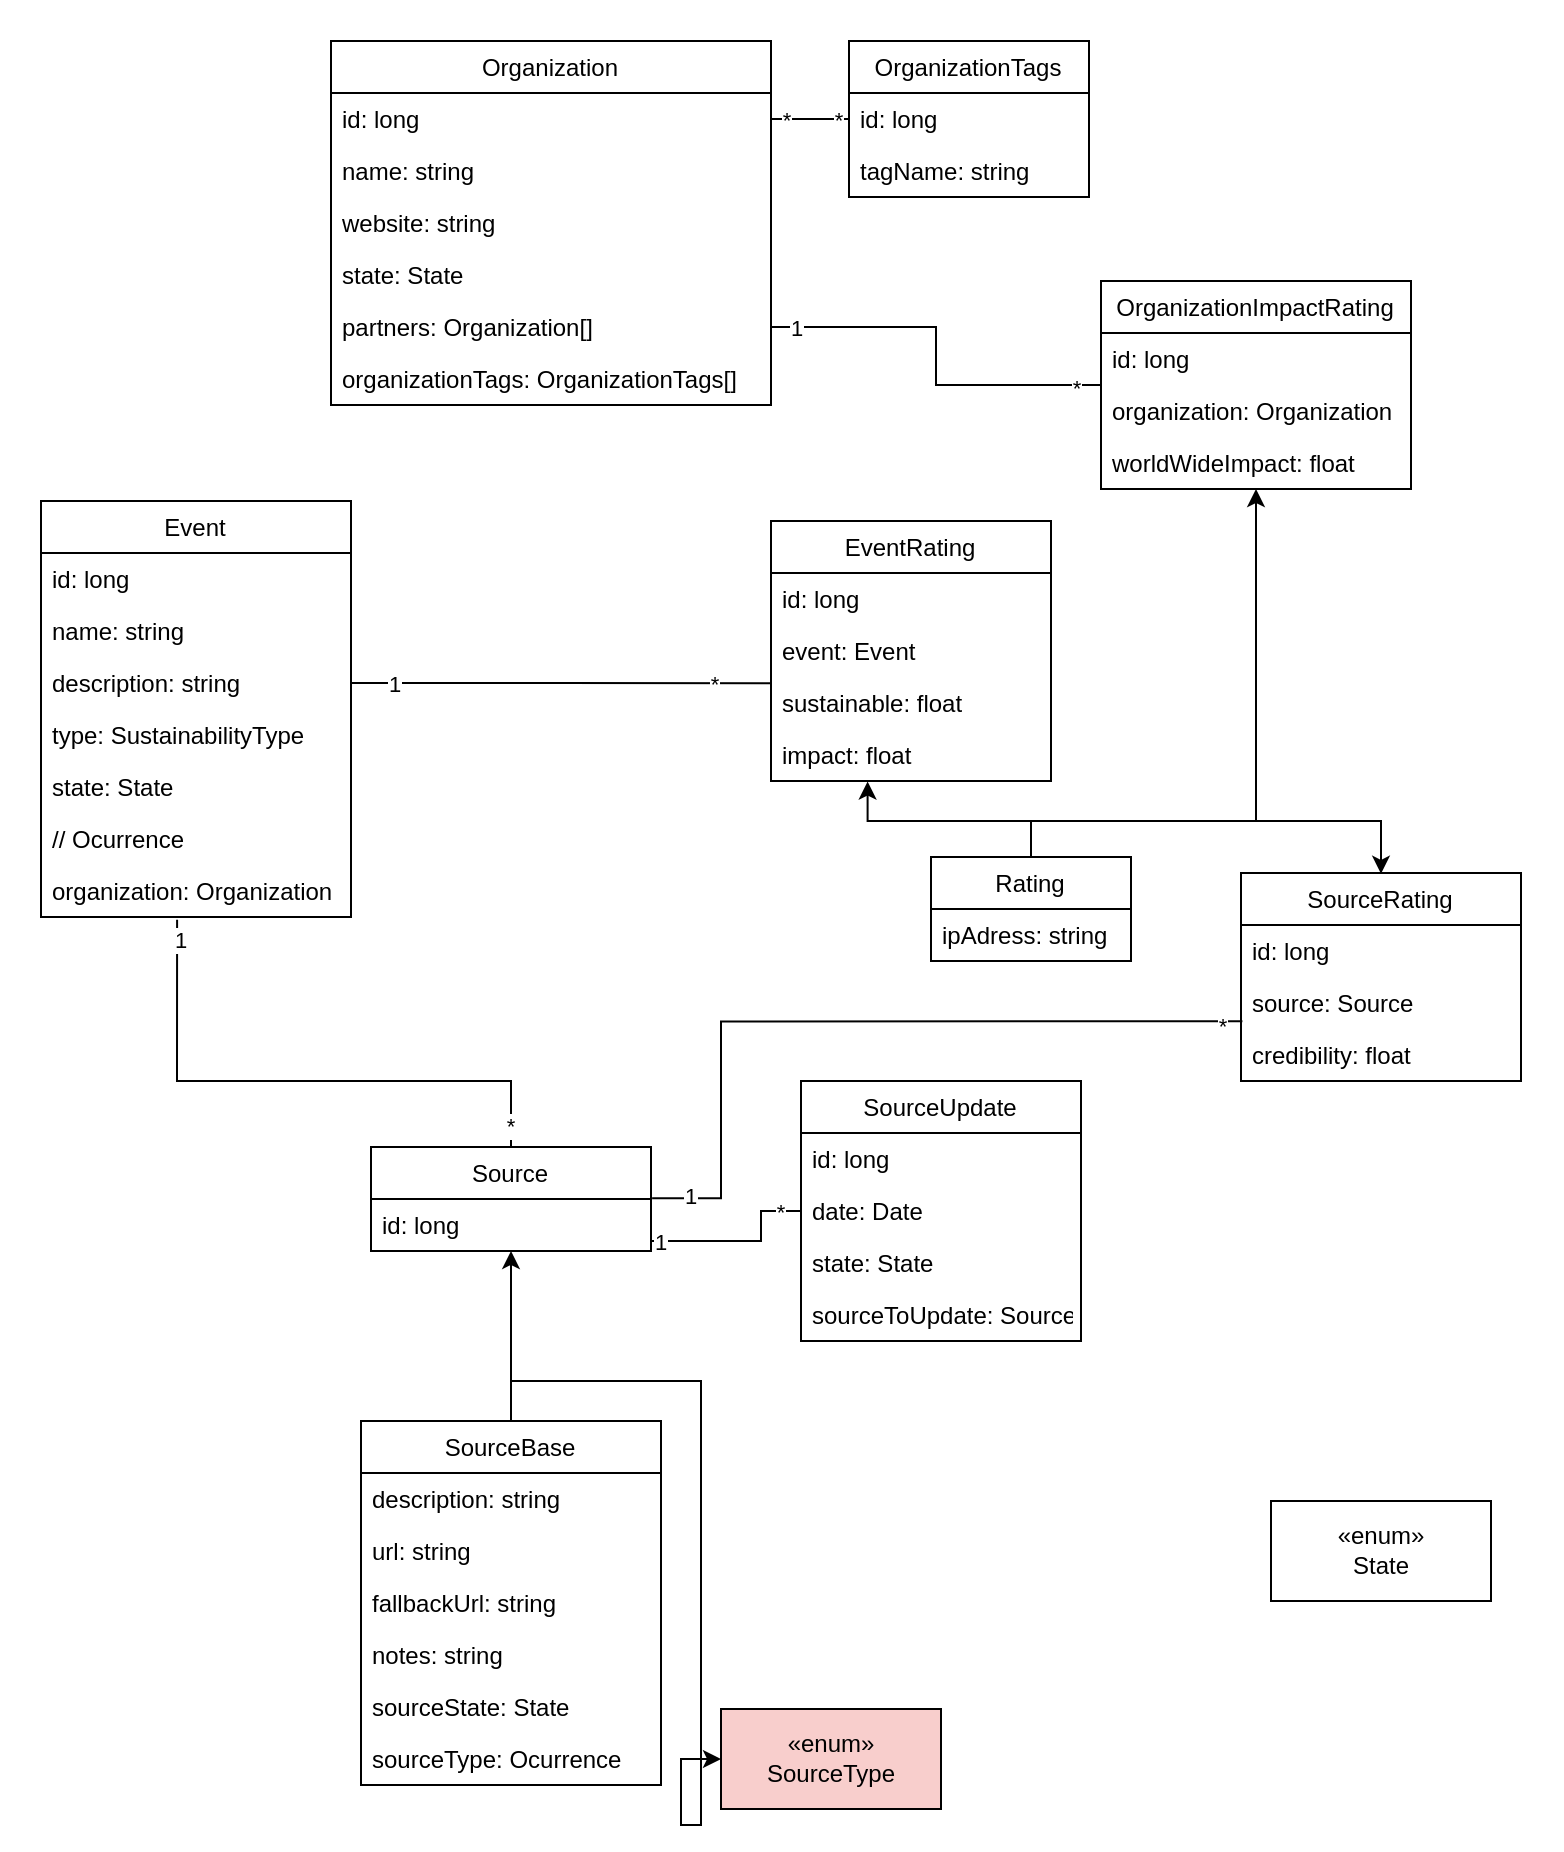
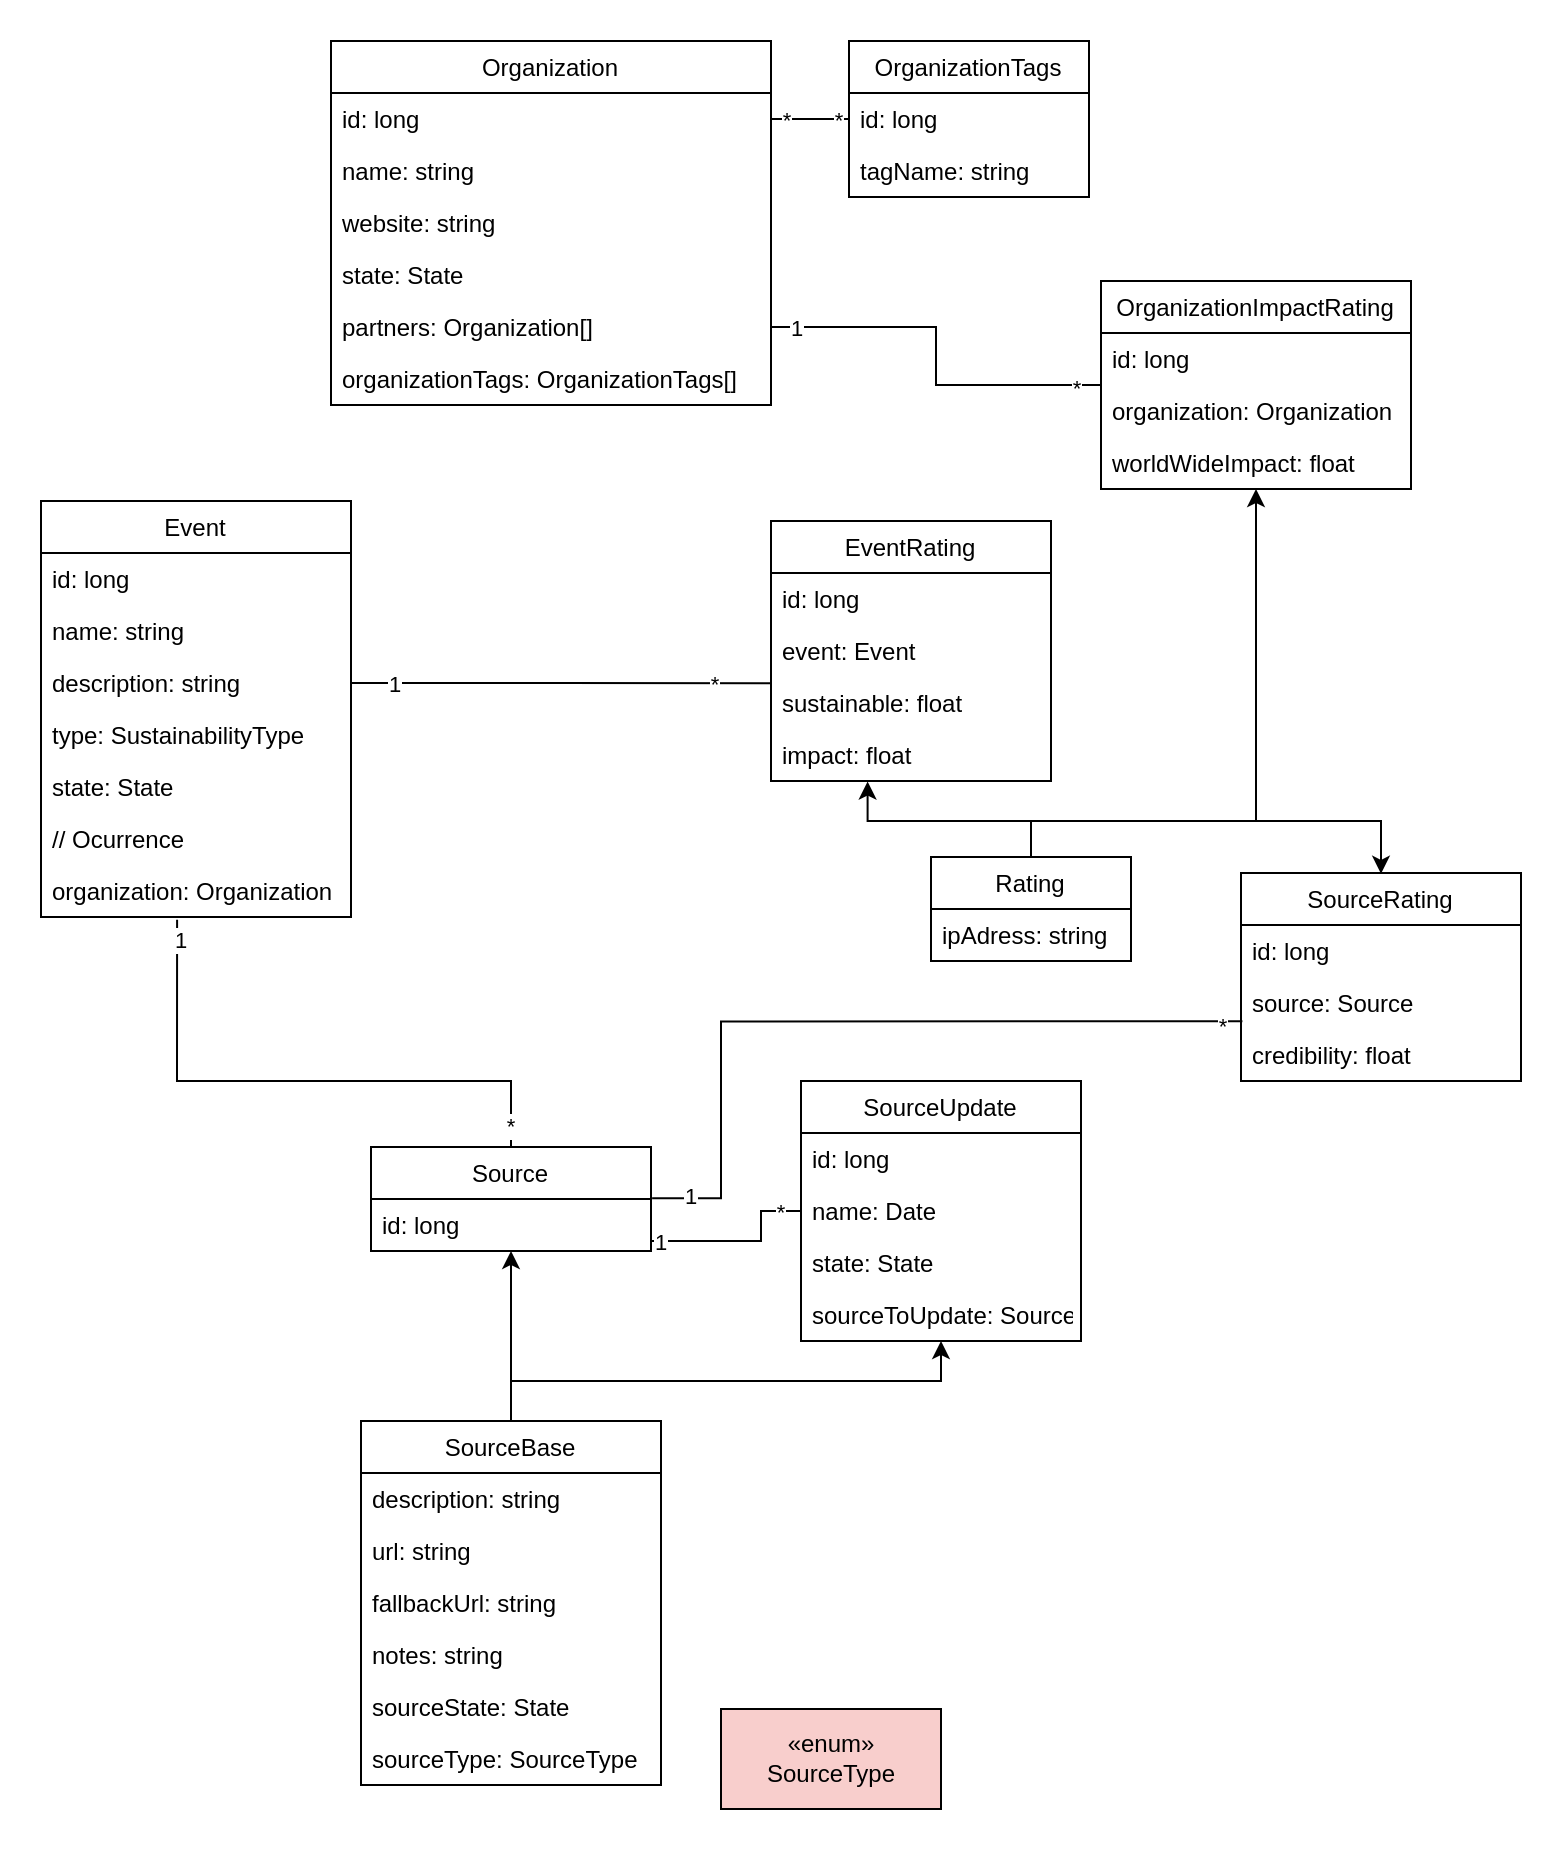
(873, 1212) -> (873, 1212)
(1381, 1551) -> none
(701, 1658) -> (833, 1381)
(507, 1760) -> (514, 1760)
